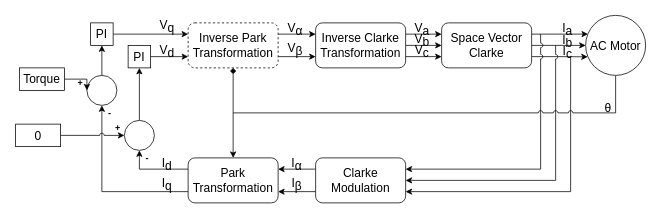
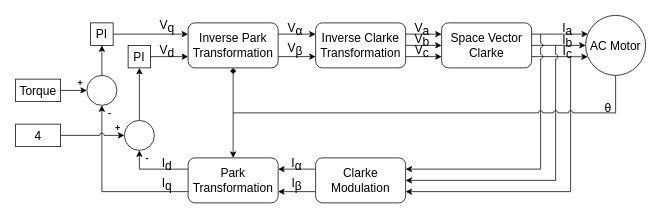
(233, 45) -> (233, 45)
(42, 79) -> (38, 90)
(38, 135) -> (38, 135)
